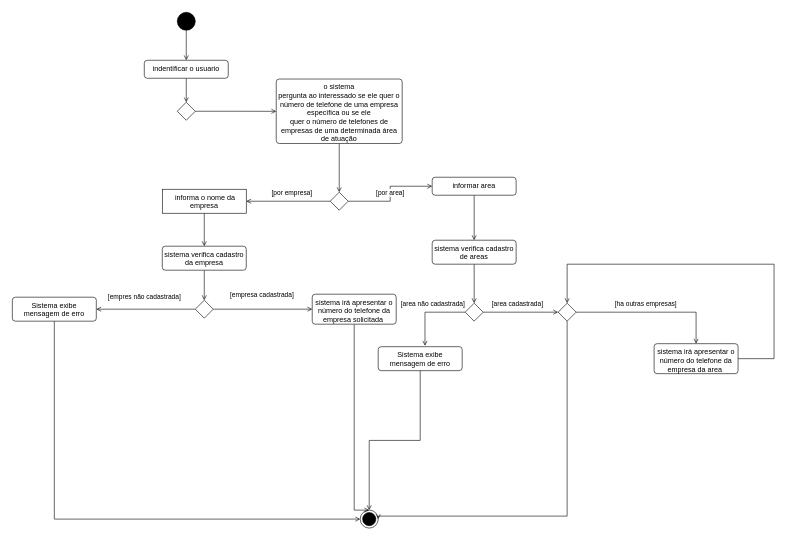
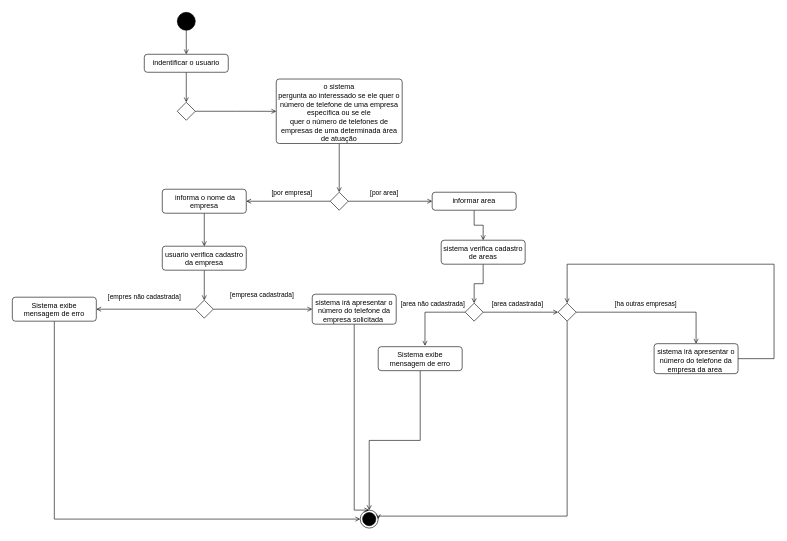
(186, 69) -> (186, 63)
(474, 186) -> (474, 201)
(204, 201) -> (204, 201)
(474, 252) -> (483, 252)
(204, 259) -> (204, 259)
